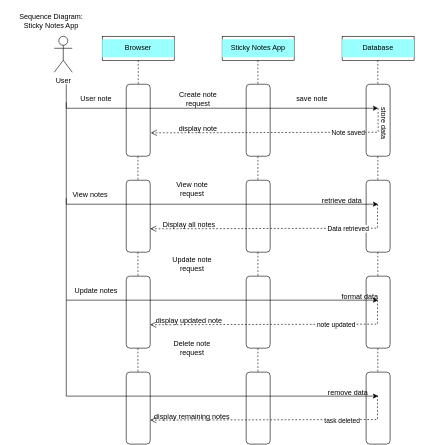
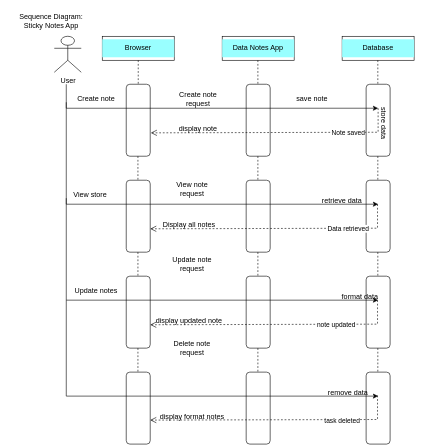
(258, 48) -> (258, 48)
(63, 54) -> (68, 54)
(96, 99) -> (96, 99)
(90, 195) -> (90, 195)
(192, 417) -> (192, 417)
